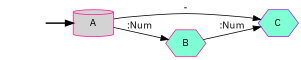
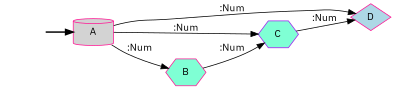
(186, 9) -> (186, 28)
none -> (371, 17)
